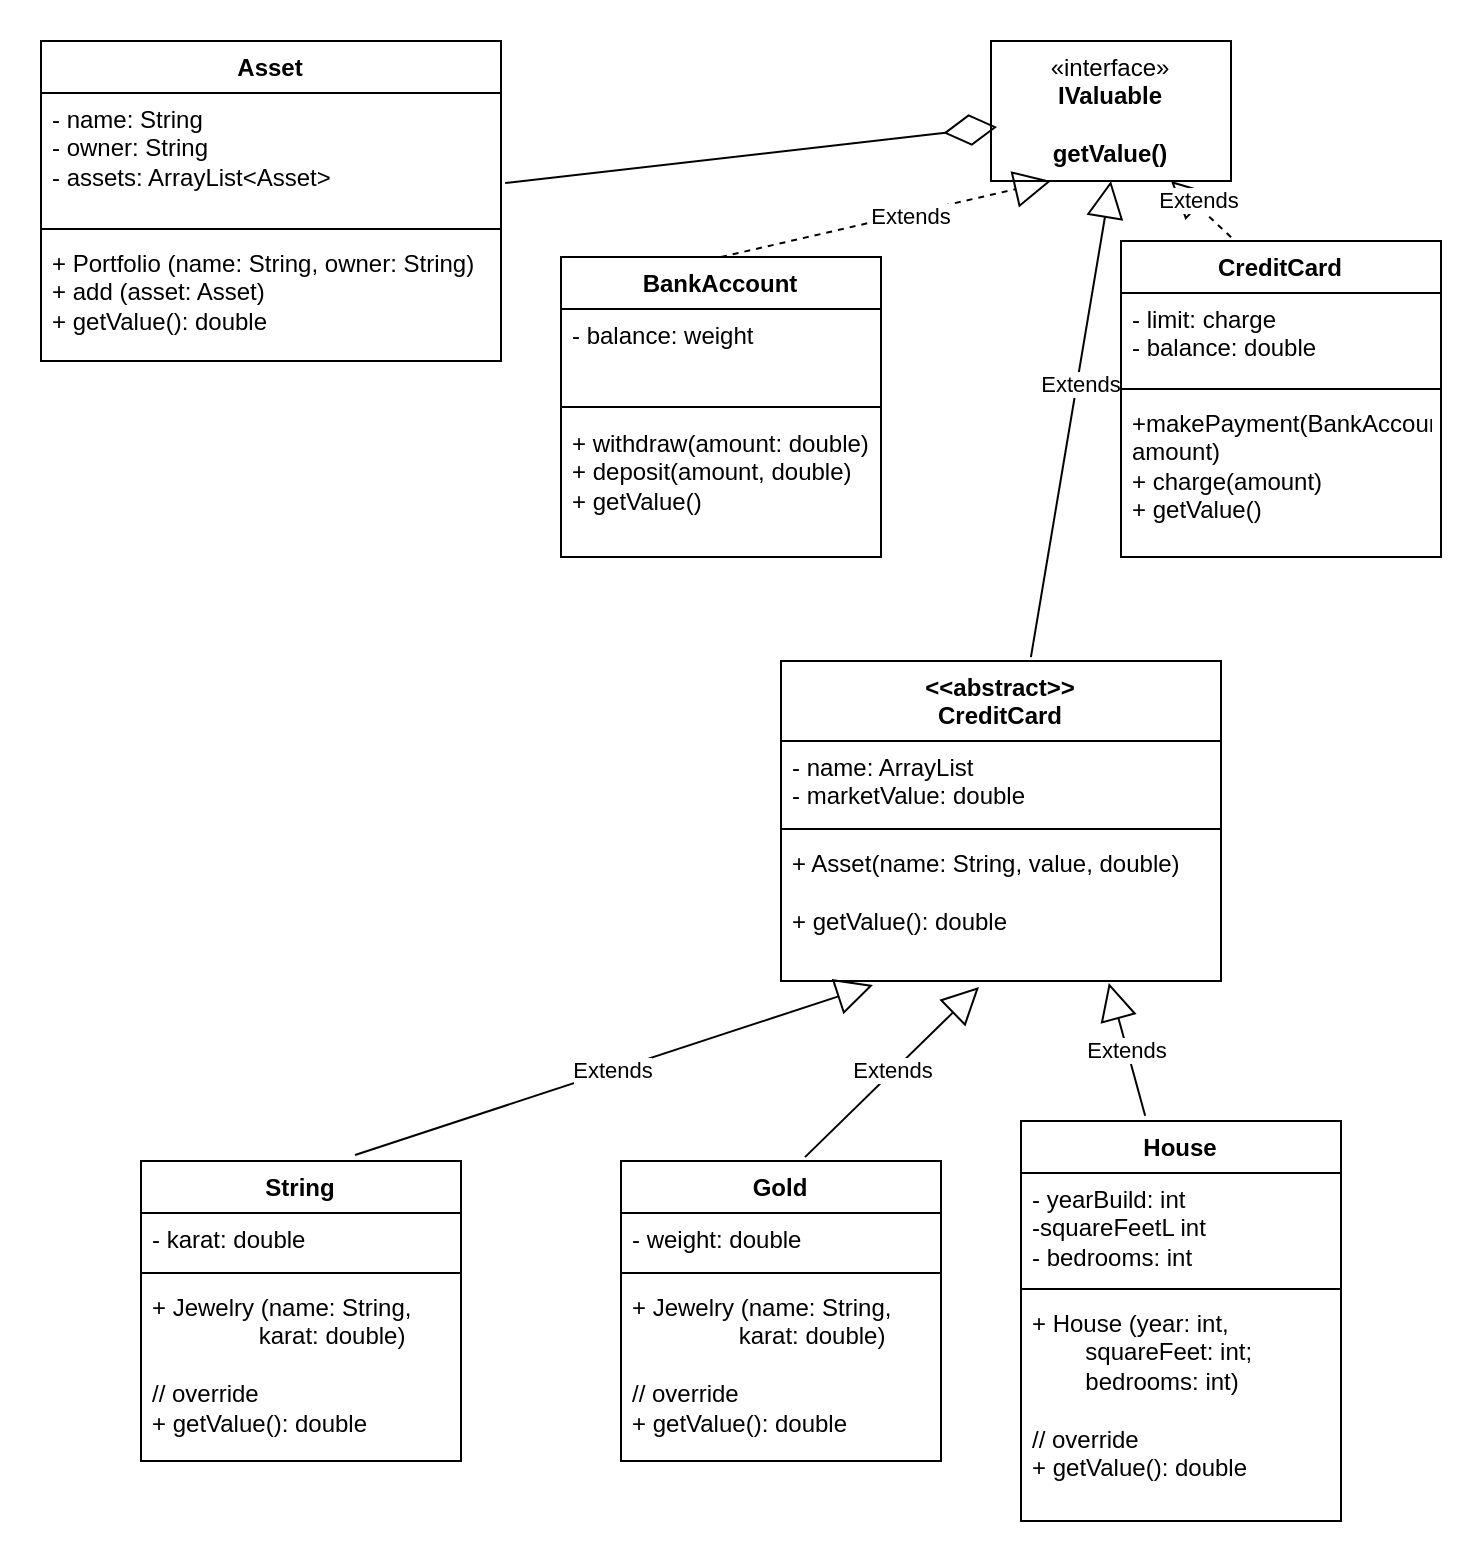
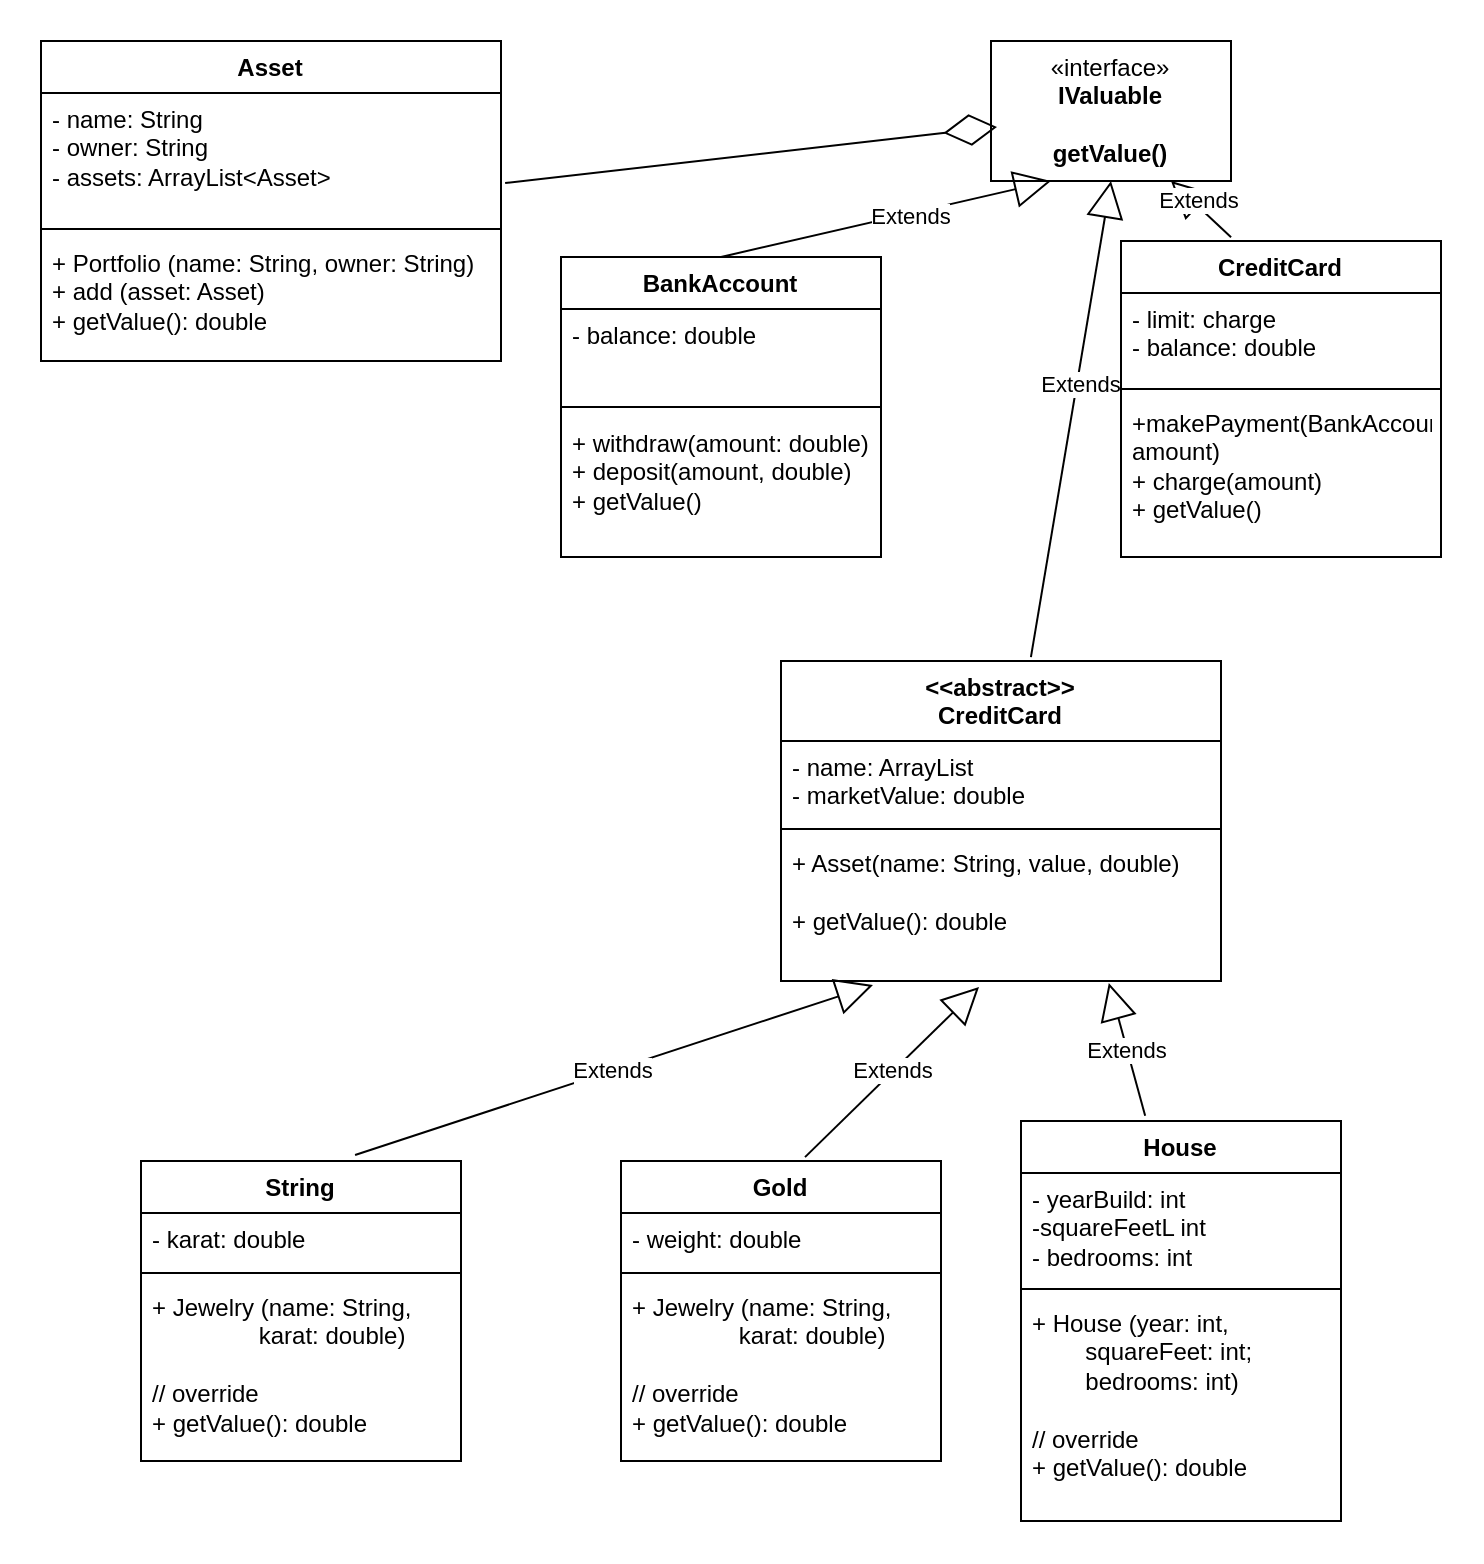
(1216, 224) -> (1216, 224)
(799, 239) -> (799, 239)
(672, 337) -> (672, 337)
